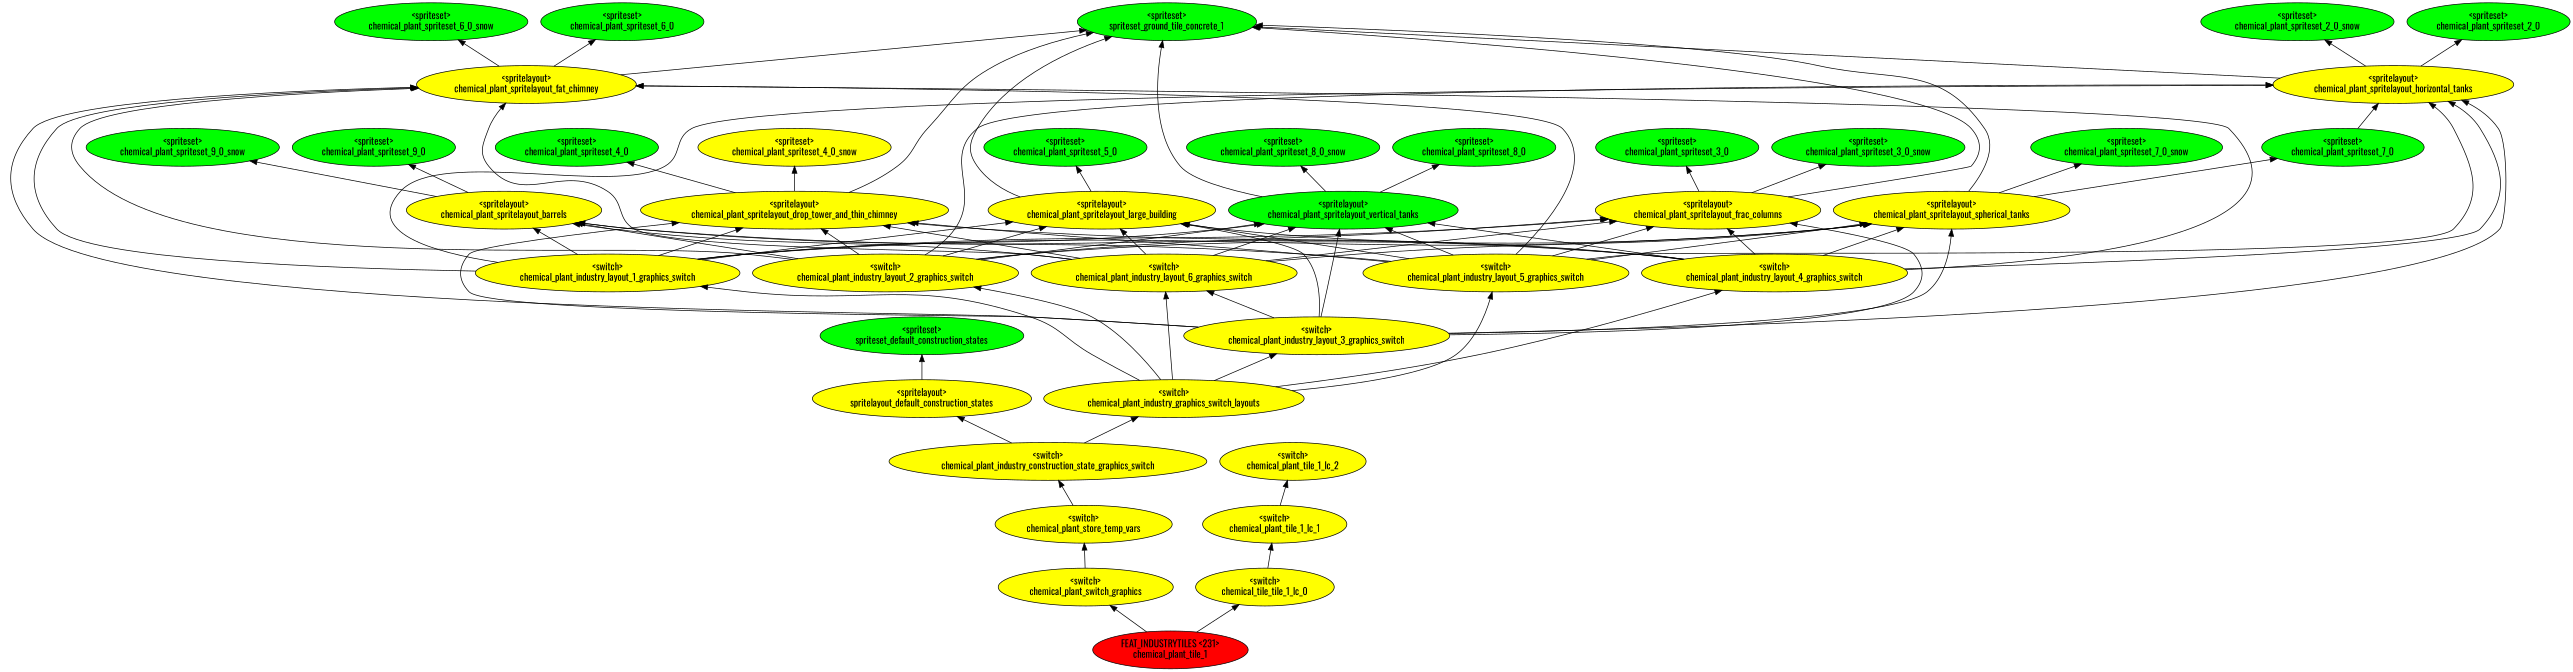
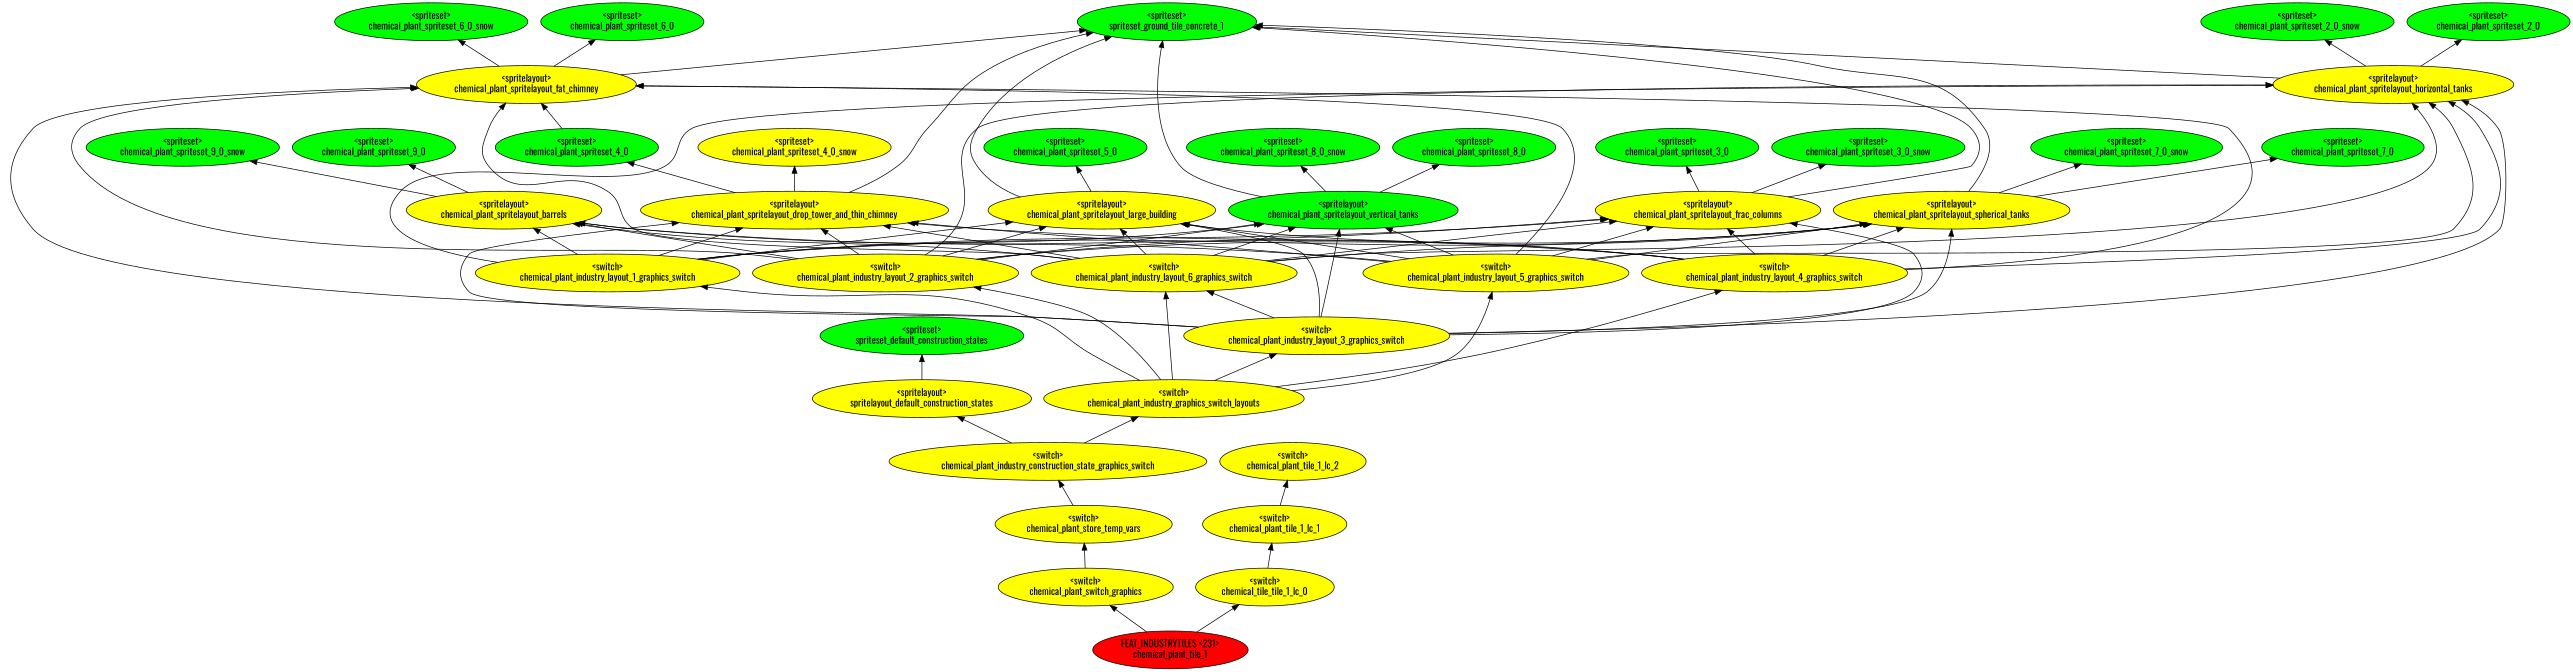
(2366, 119) -> (1917, 241)
(43, 210) -> (554, 119)
(1522, 236) -> none
